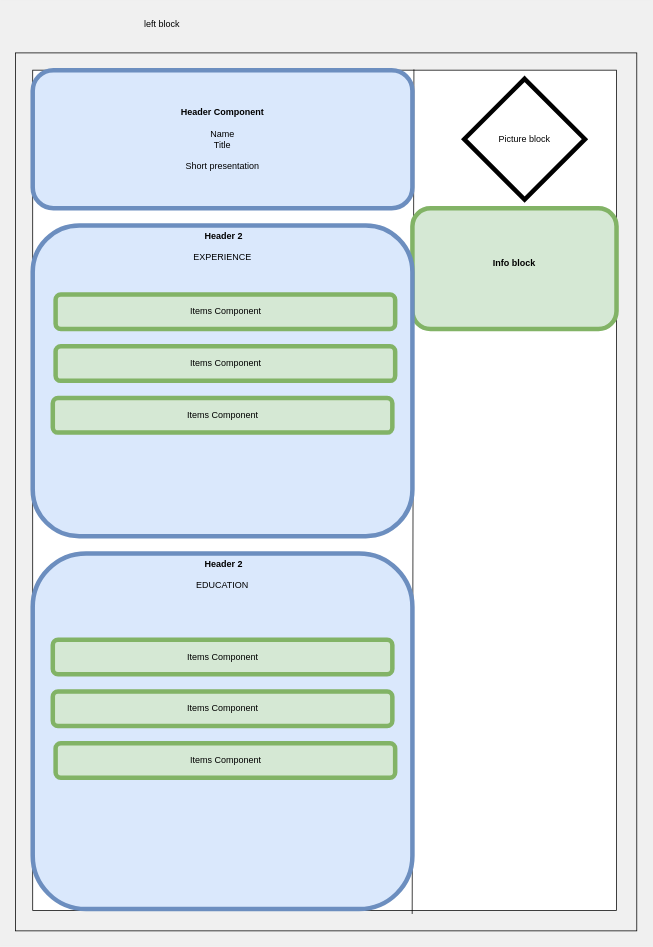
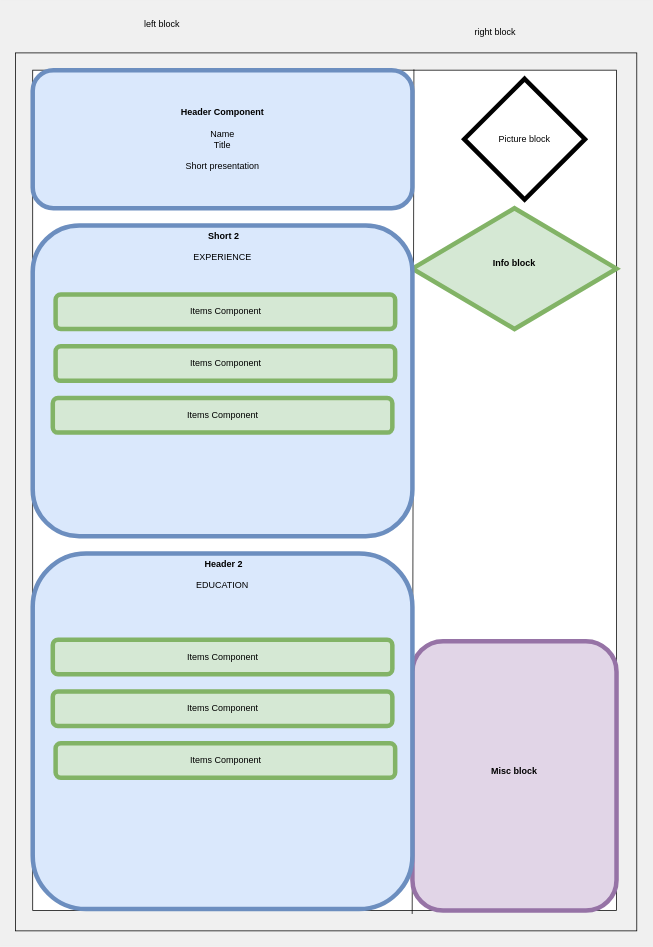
none -> (494, 32)
(222, 241) -> (222, 241)
(514, 269) -> (514, 269)
none -> (514, 776)
